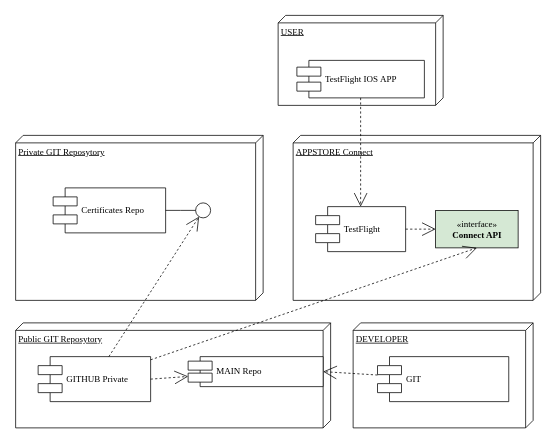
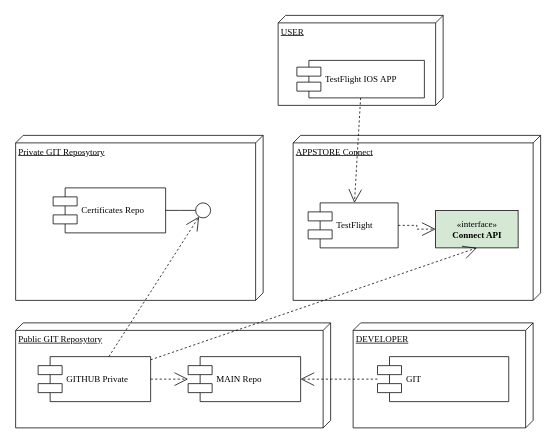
(360, 229) -> (353, 225)
(255, 372) -> (244, 379)
